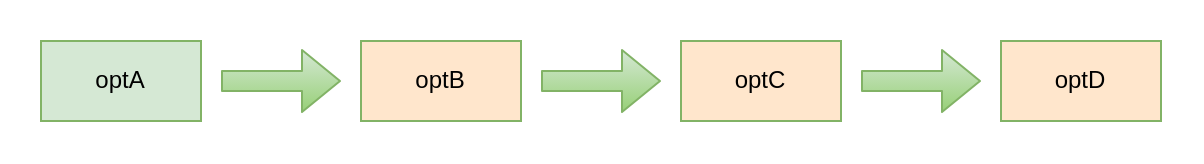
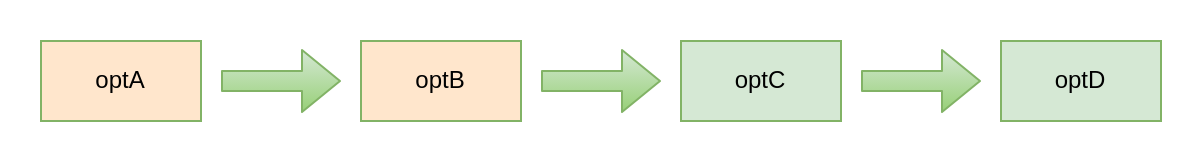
(121, 81) -> (121, 81)
(761, 81) -> (761, 81)
(1081, 81) -> (1081, 81)
